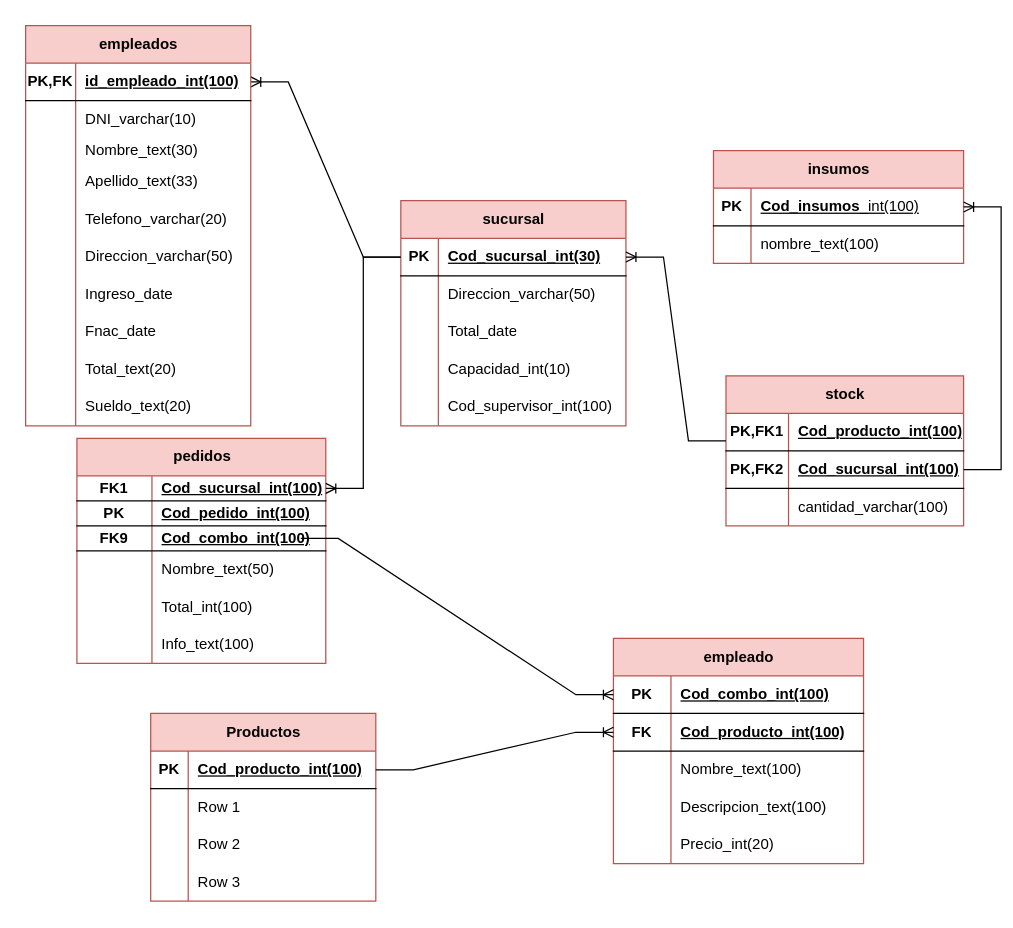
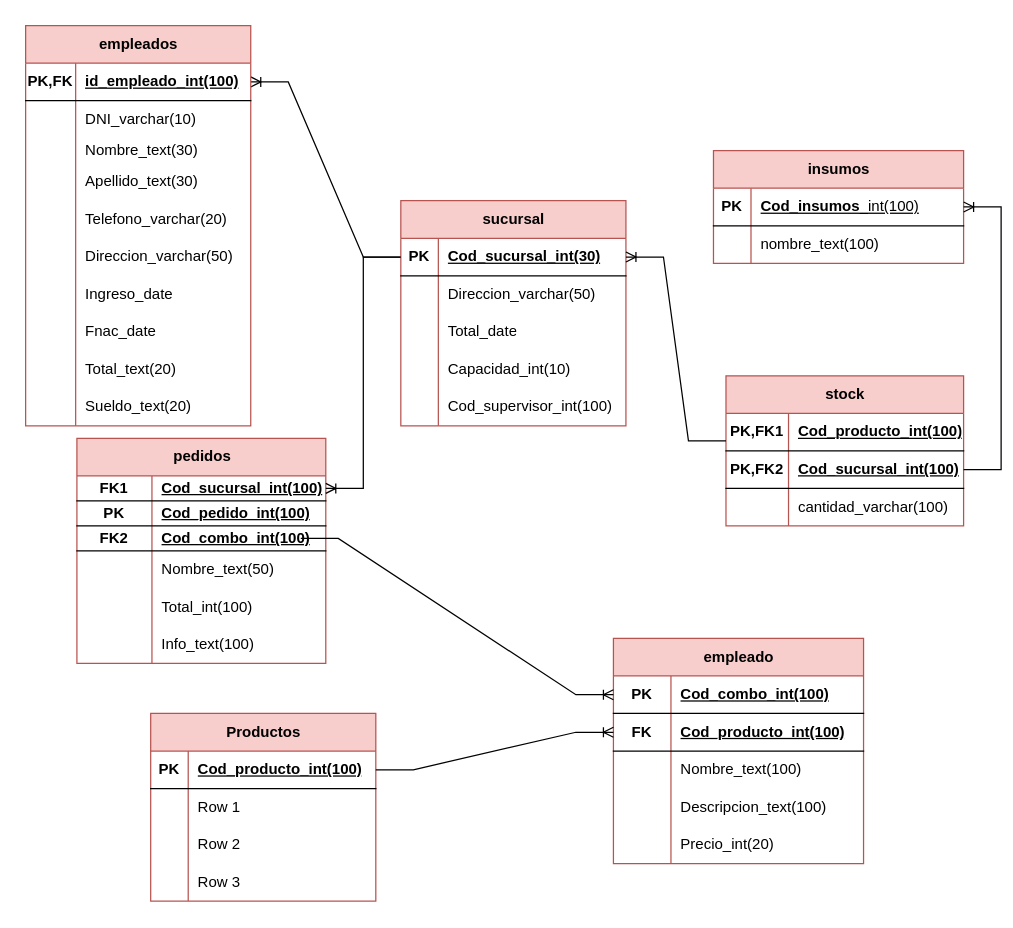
(151, 182) -> (151, 182)
(114, 538) -> (114, 538)
